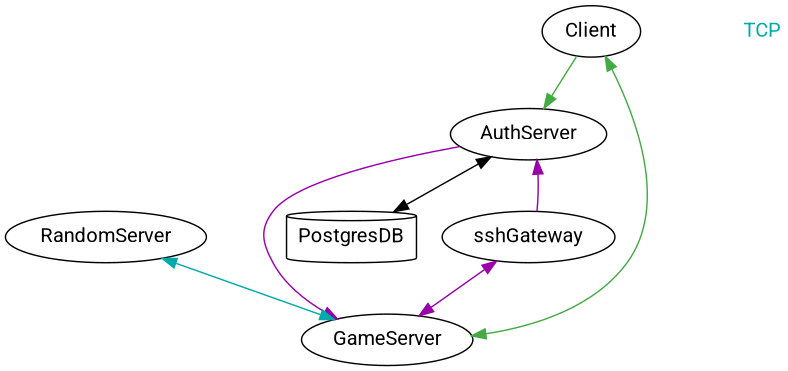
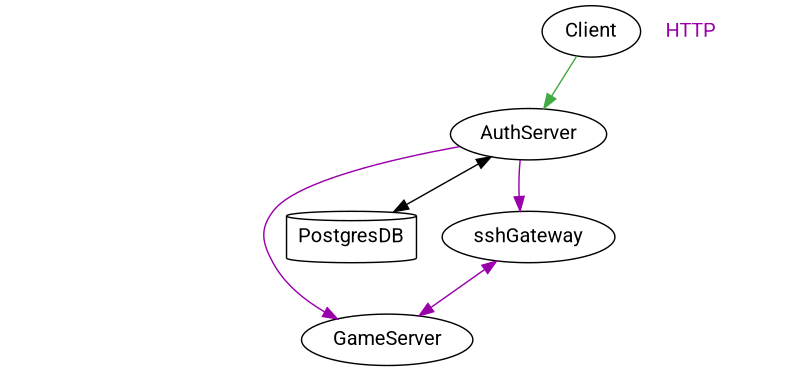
none -> (691, 31)
(763, 31) -> none
(538, 193) -> (519, 178)
(106, 237) -> none
(637, 244) -> none
